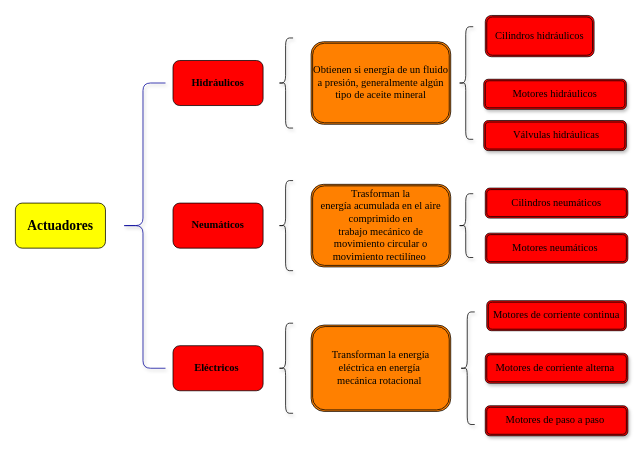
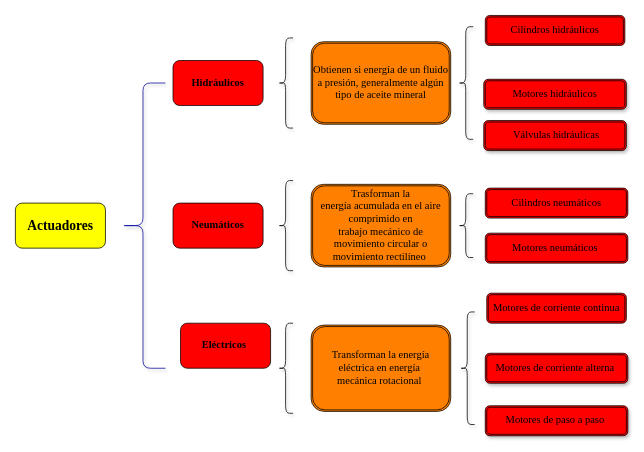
(539, 36) -> (555, 30)
(556, 315) -> (556, 308)
(218, 368) -> (225, 345)
